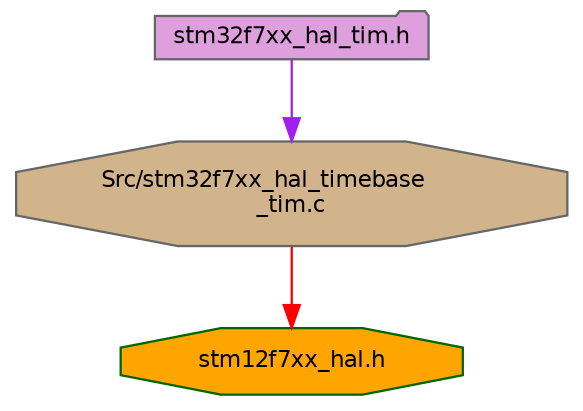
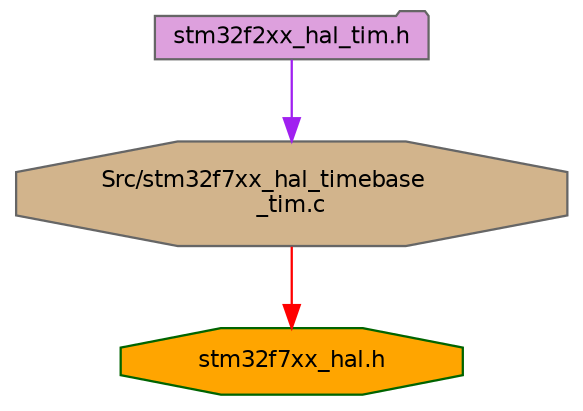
(292, 38) -> (292, 38)
(292, 361) -> (292, 361)
